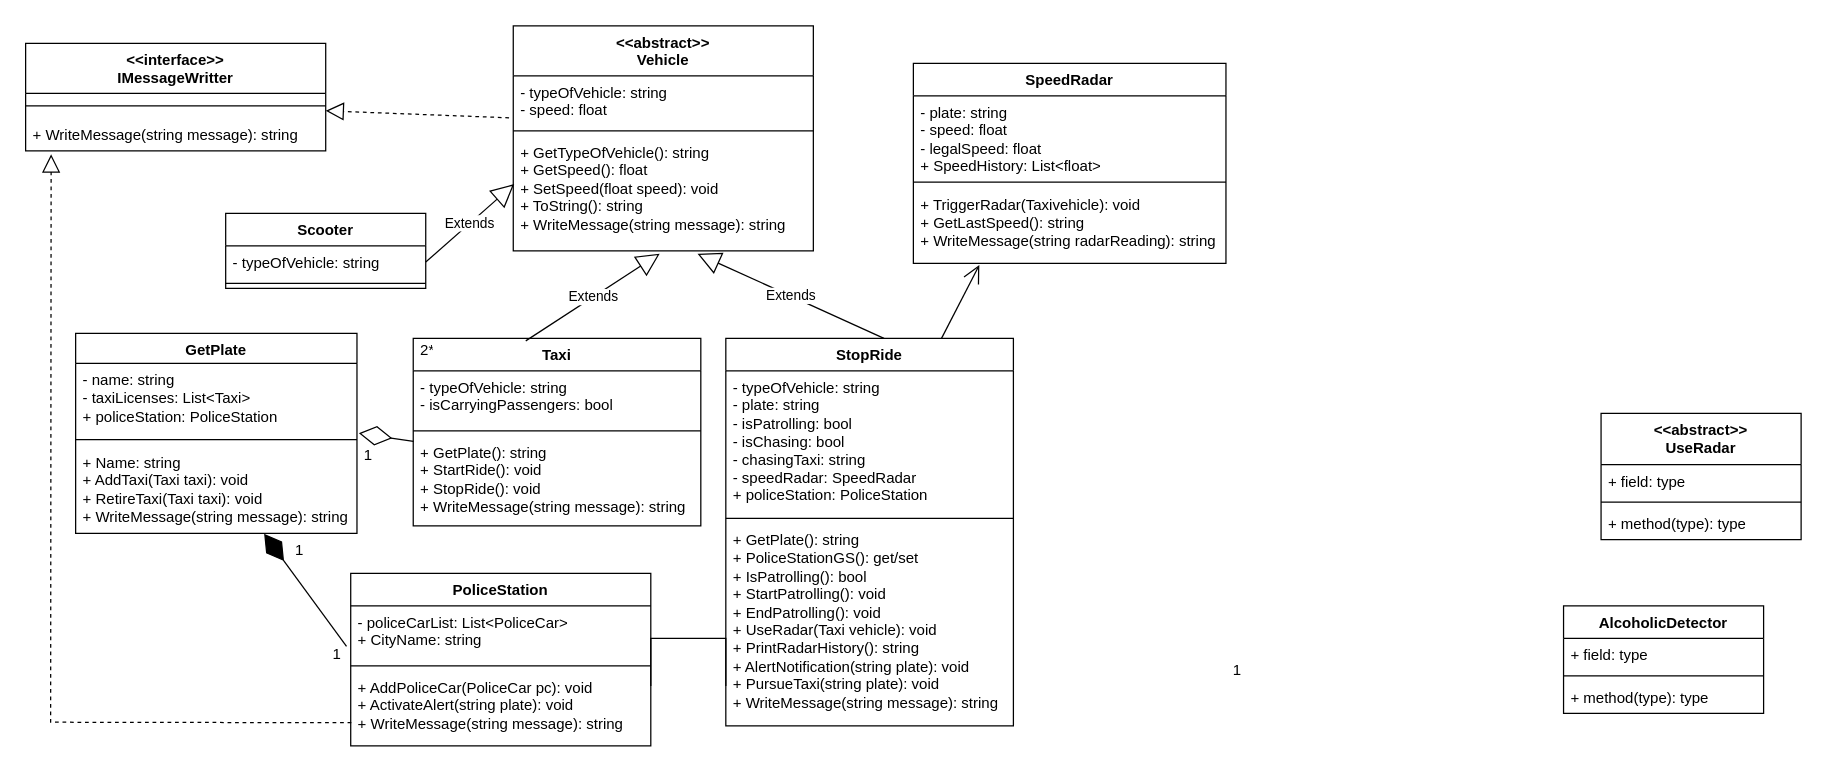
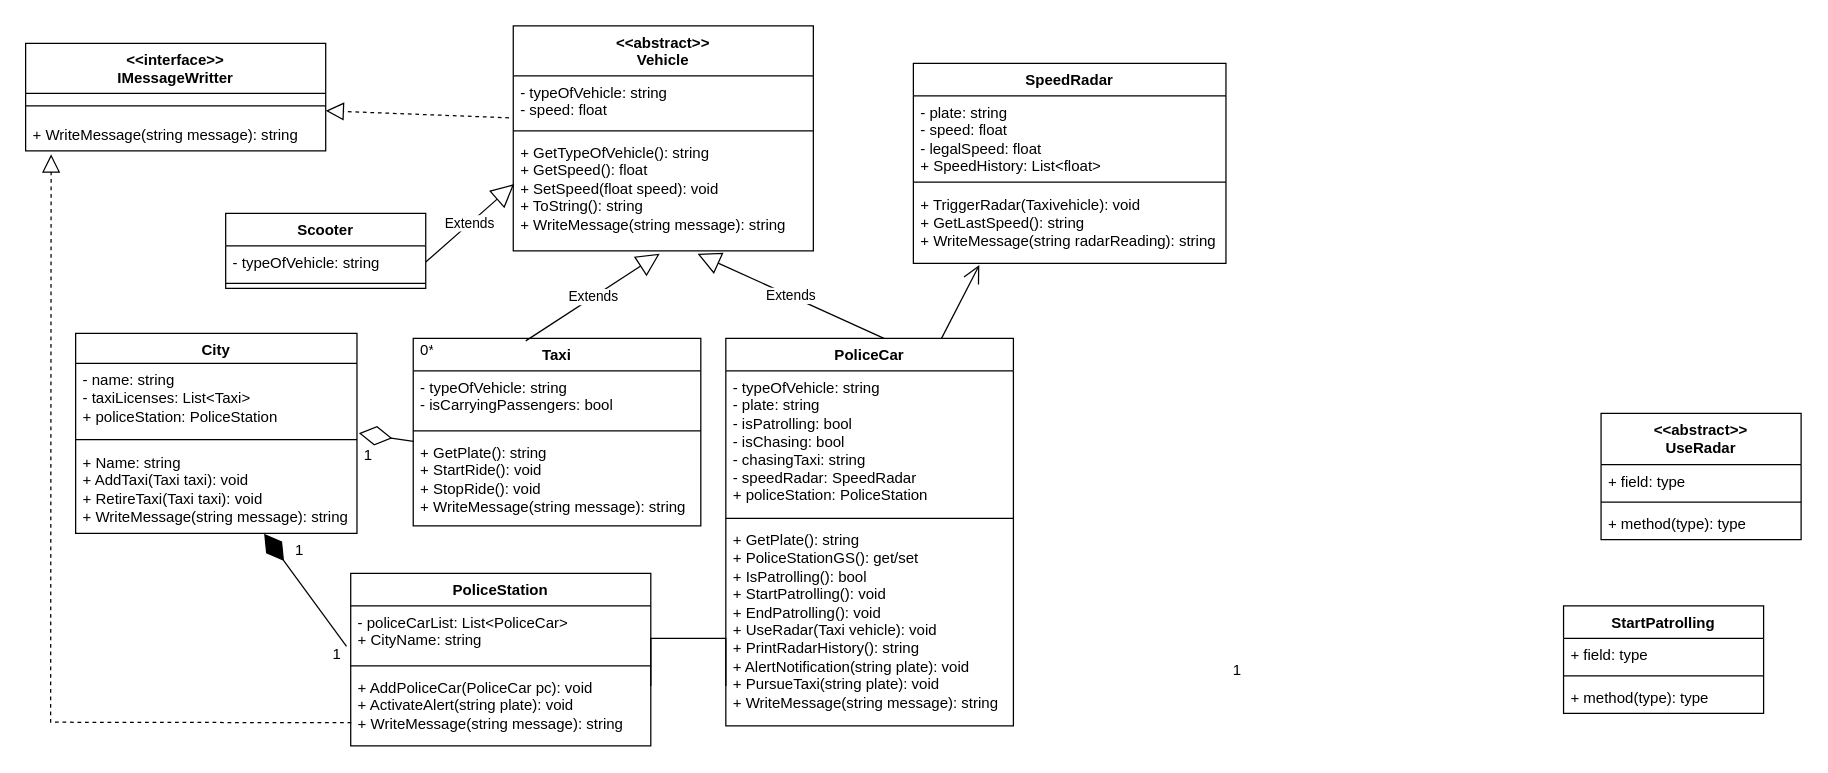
(216, 351) -> (216, 351)
(869, 356) -> (869, 356)
(427, 360) -> (427, 360)
(1663, 623) -> (1663, 623)
